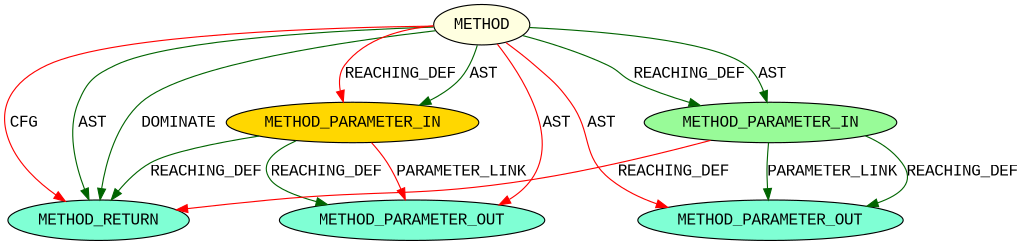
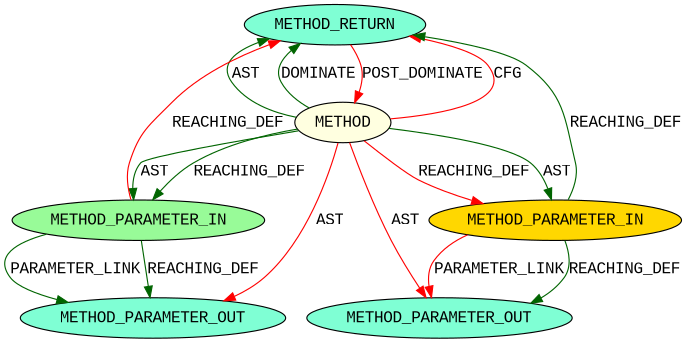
none -> (361, 67)
